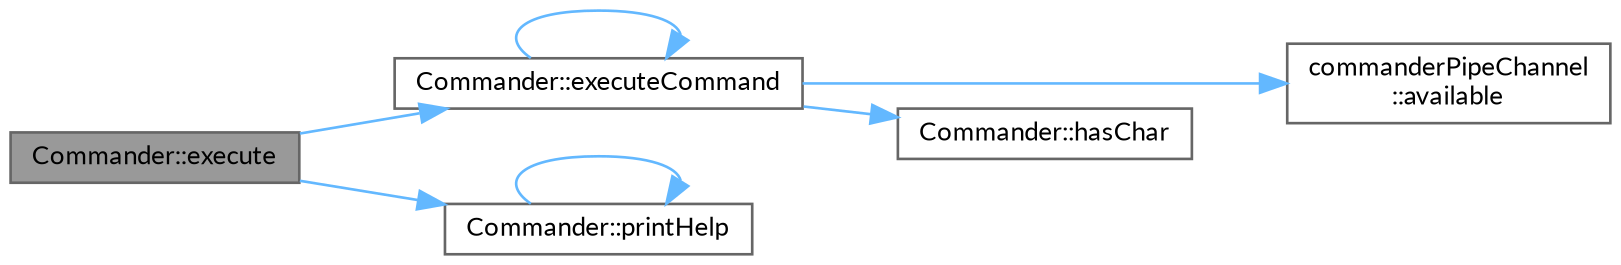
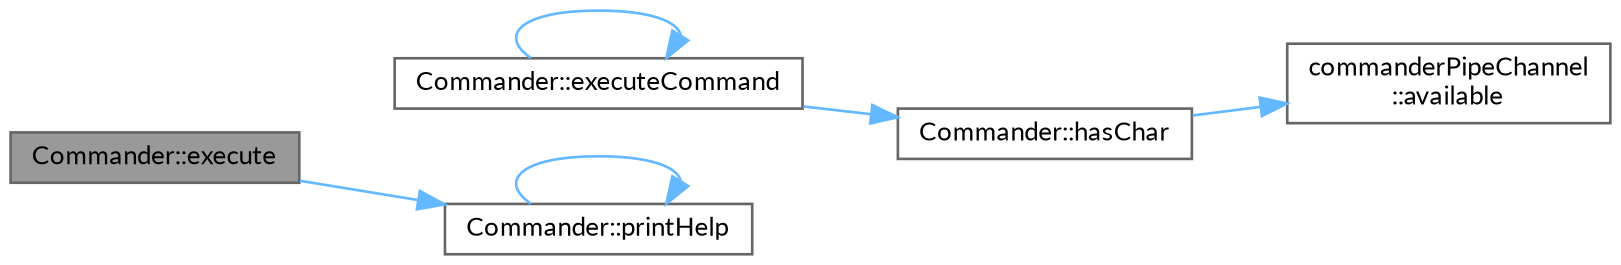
(1031, 83) -> (1227, 111)
(360, 123) -> none
